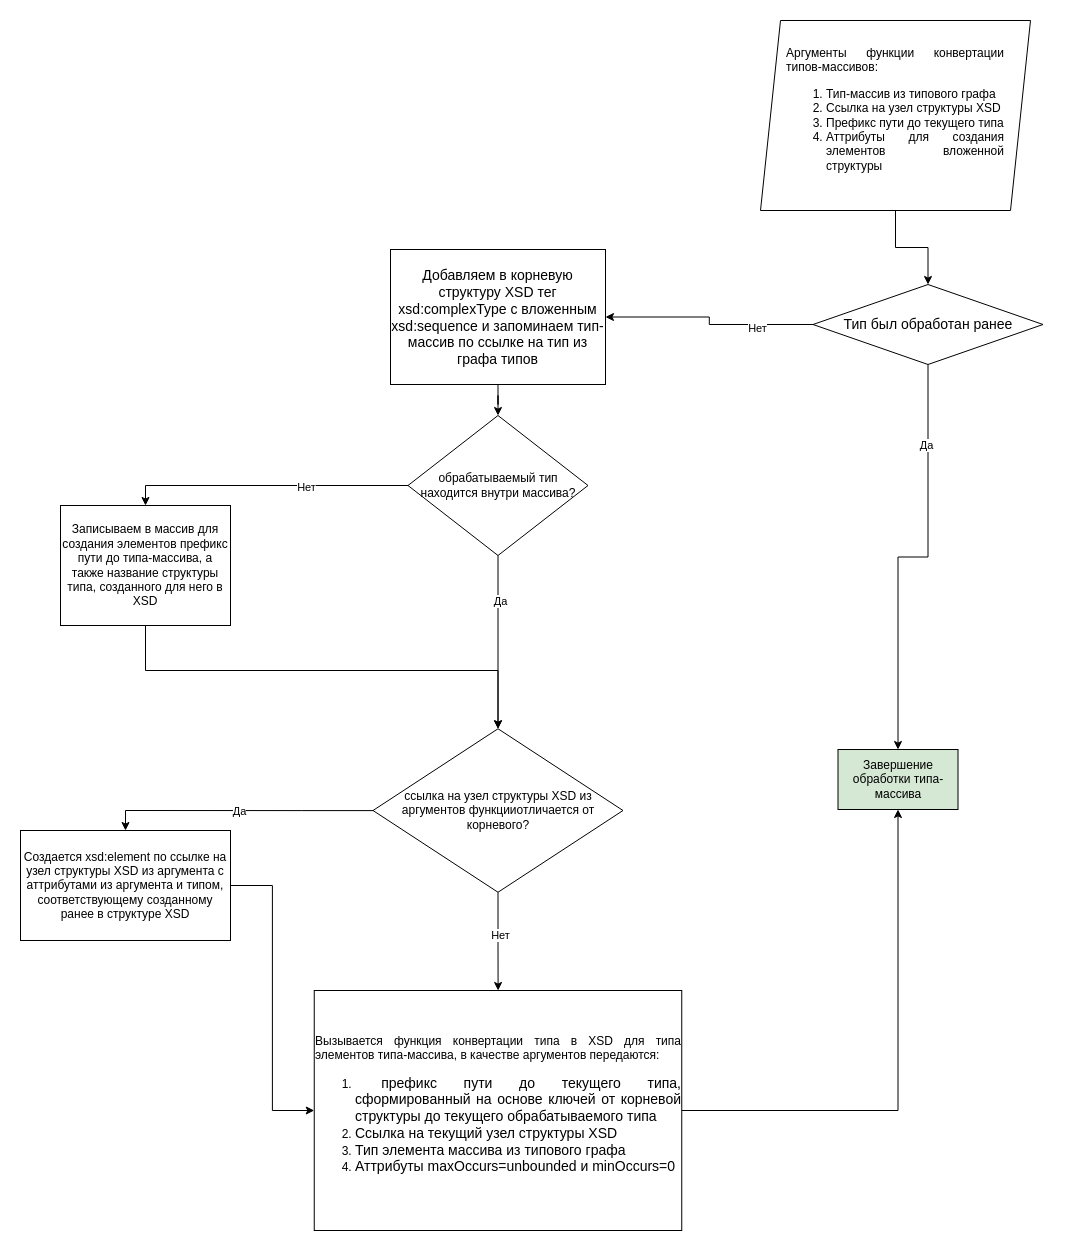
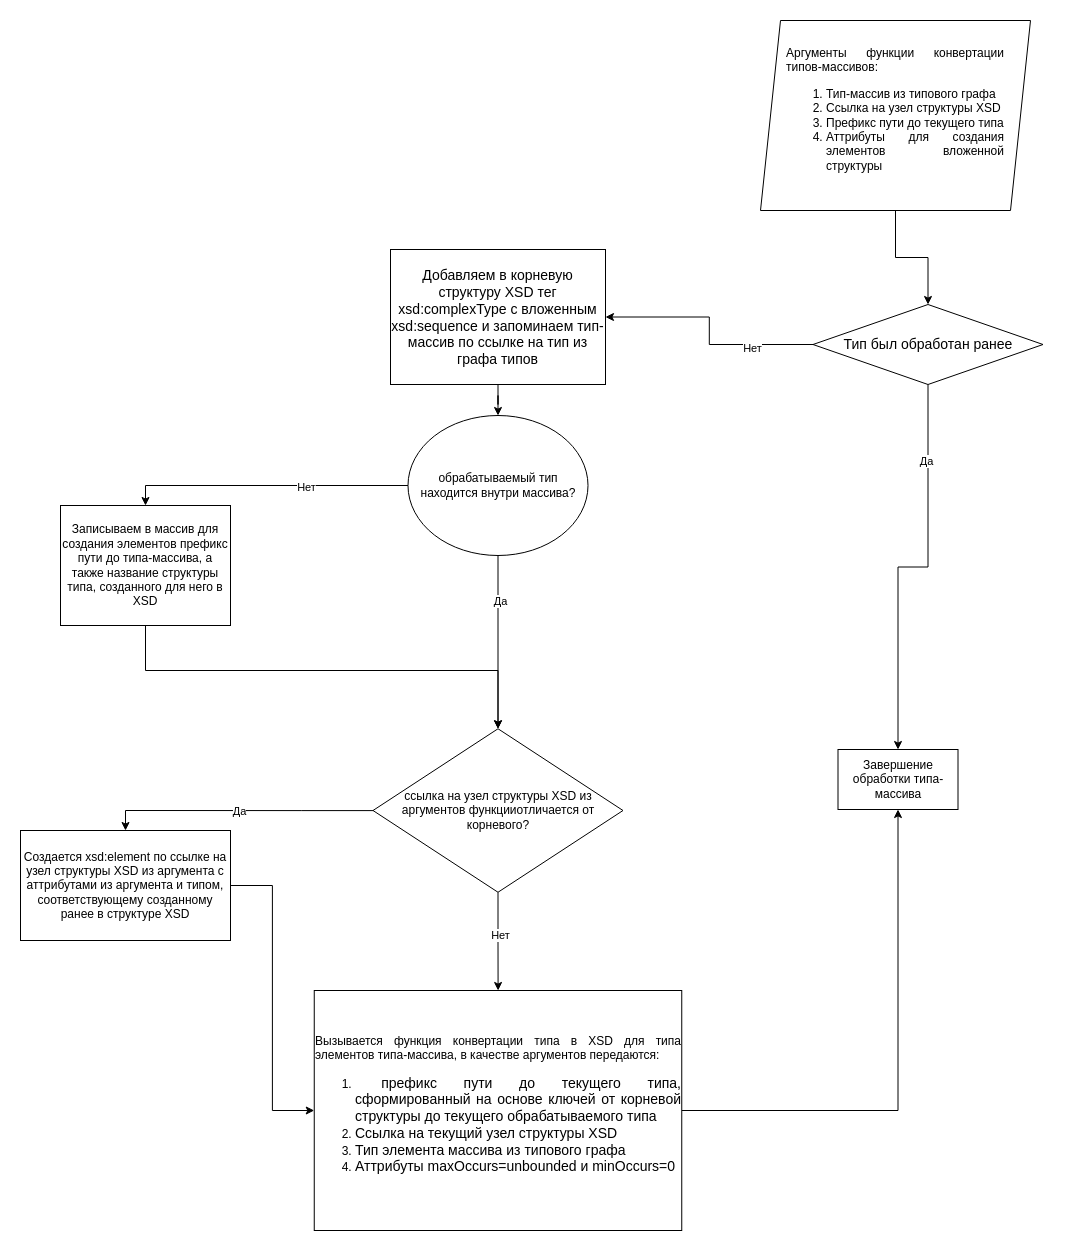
(928, 325) -> (928, 345)
(498, 486) -> (498, 486)
(898, 780) -> (898, 780)
